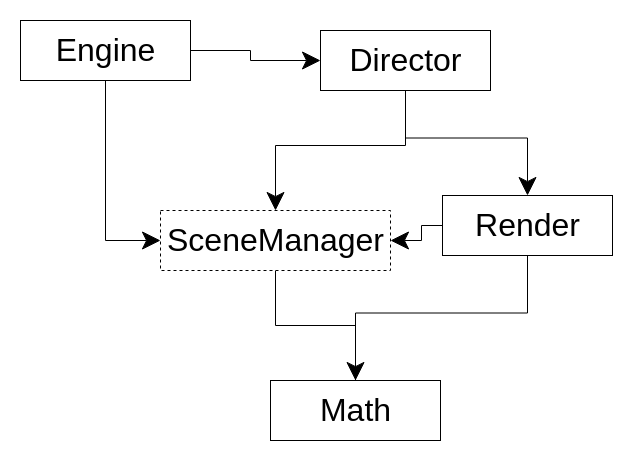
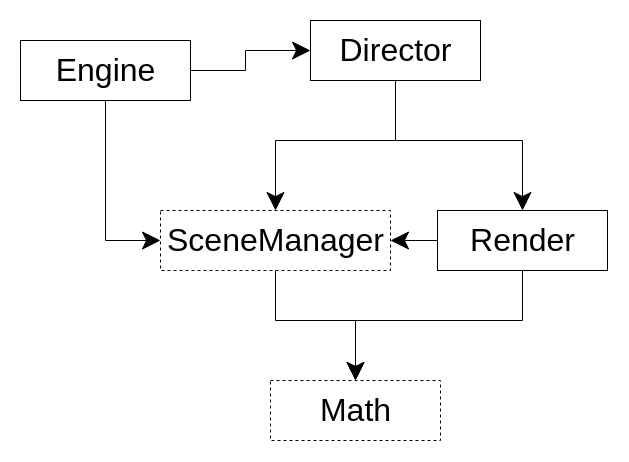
(106, 51) -> (106, 71)
(406, 61) -> (396, 51)
(528, 226) -> (523, 241)
(356, 379) -> (313, 321)
(356, 411) -> (356, 411)
